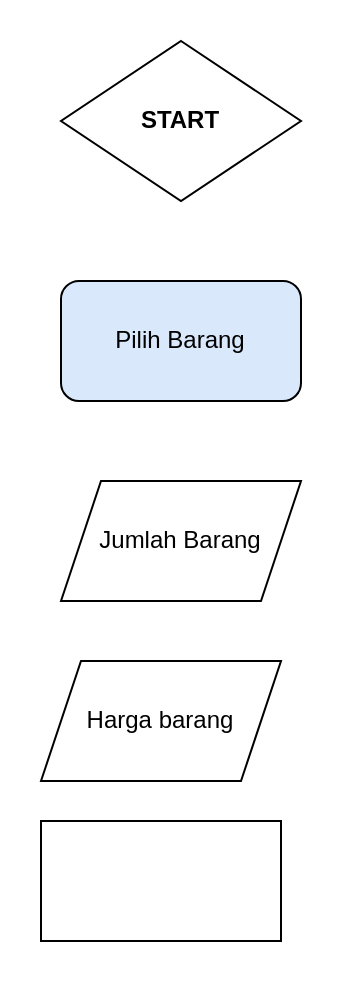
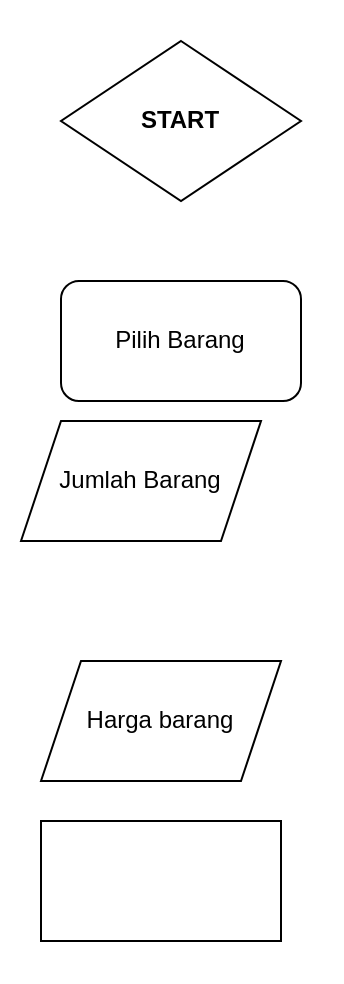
(181, 341) -> (181, 341)
(181, 541) -> (141, 481)
